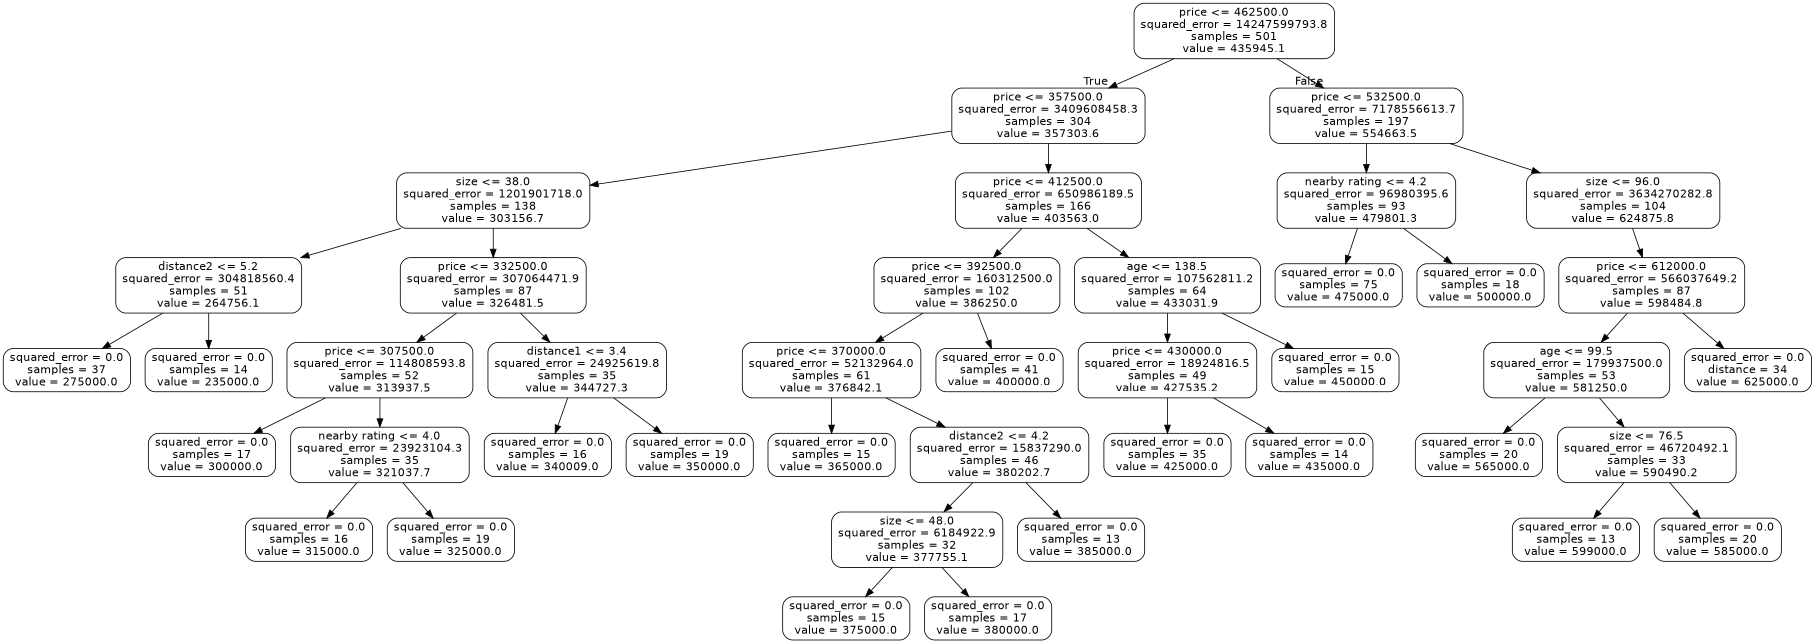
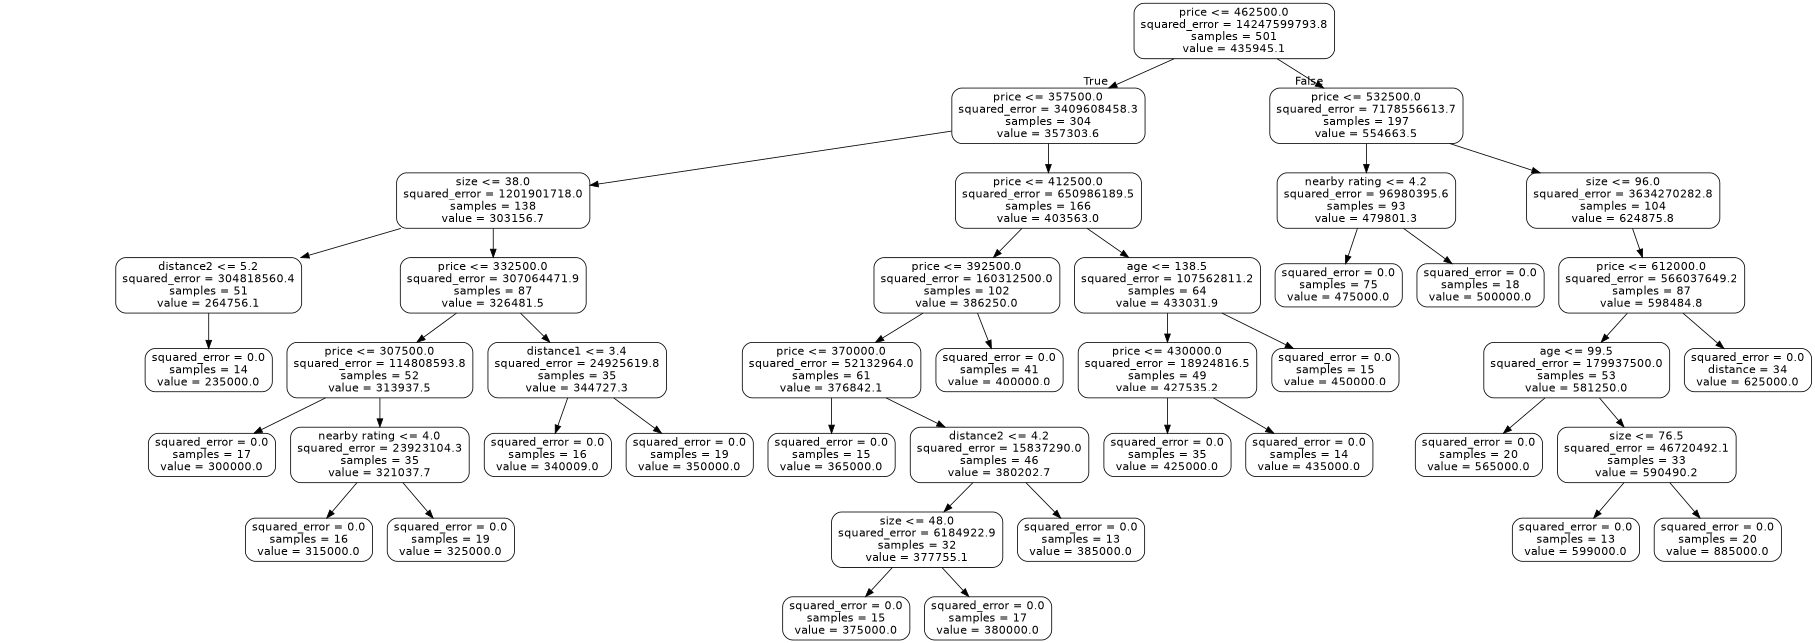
(67, 370) -> none
(1718, 540) -> (1718, 540)
